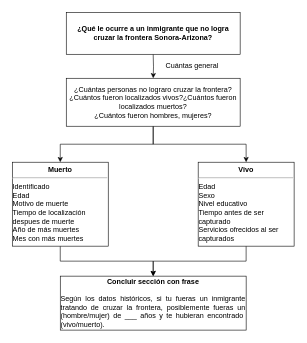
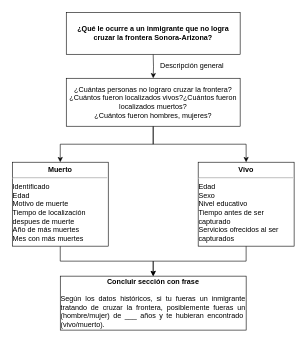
(192, 66) -> (192, 66)
